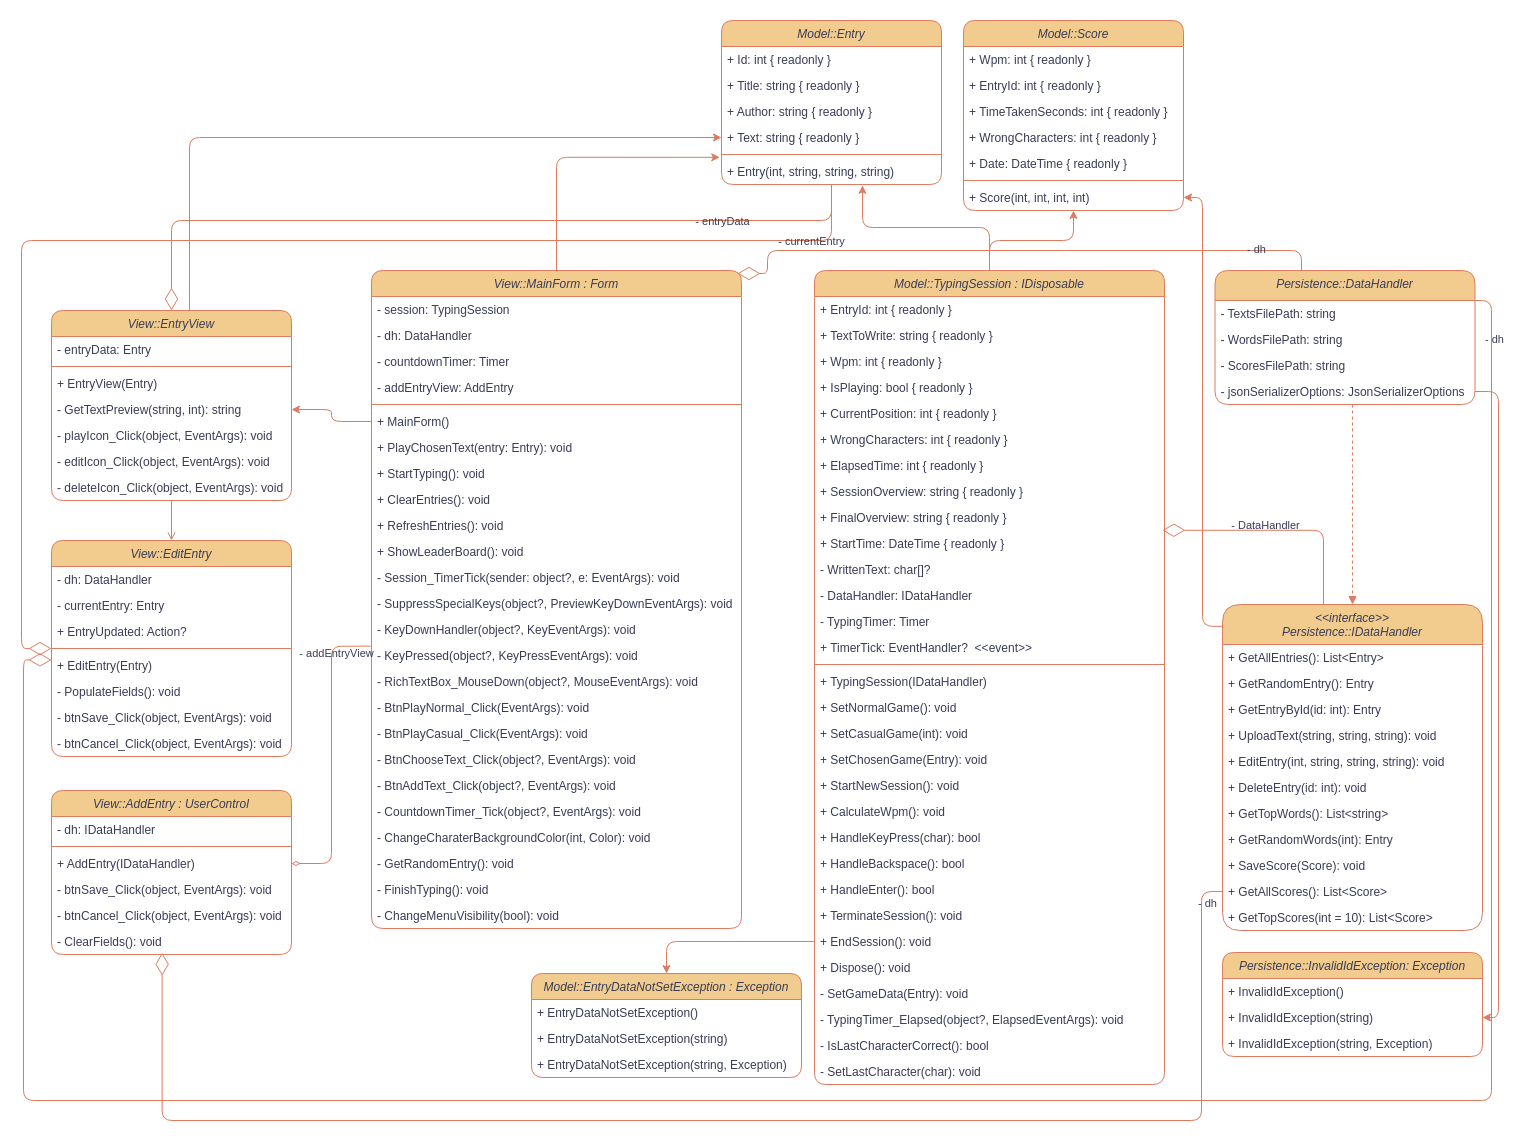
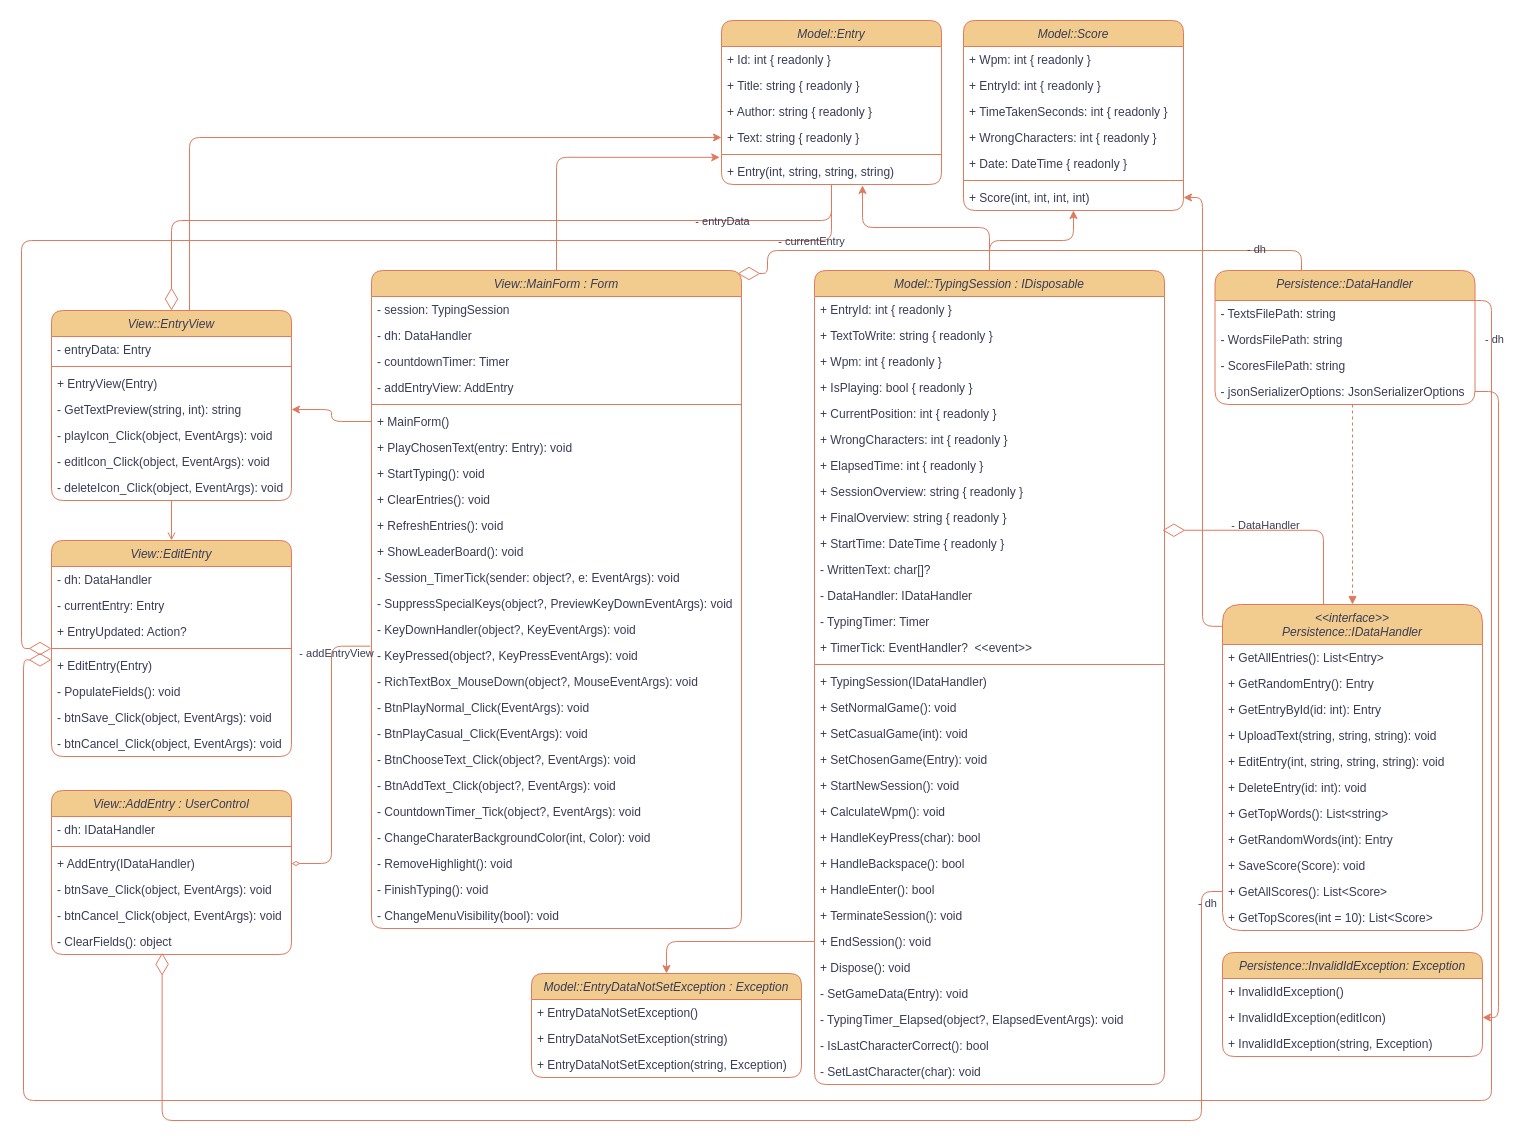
(451, 864) -> (450, 864)
(117, 942) -> (125, 942)
(1314, 1018) -> (1321, 1018)
